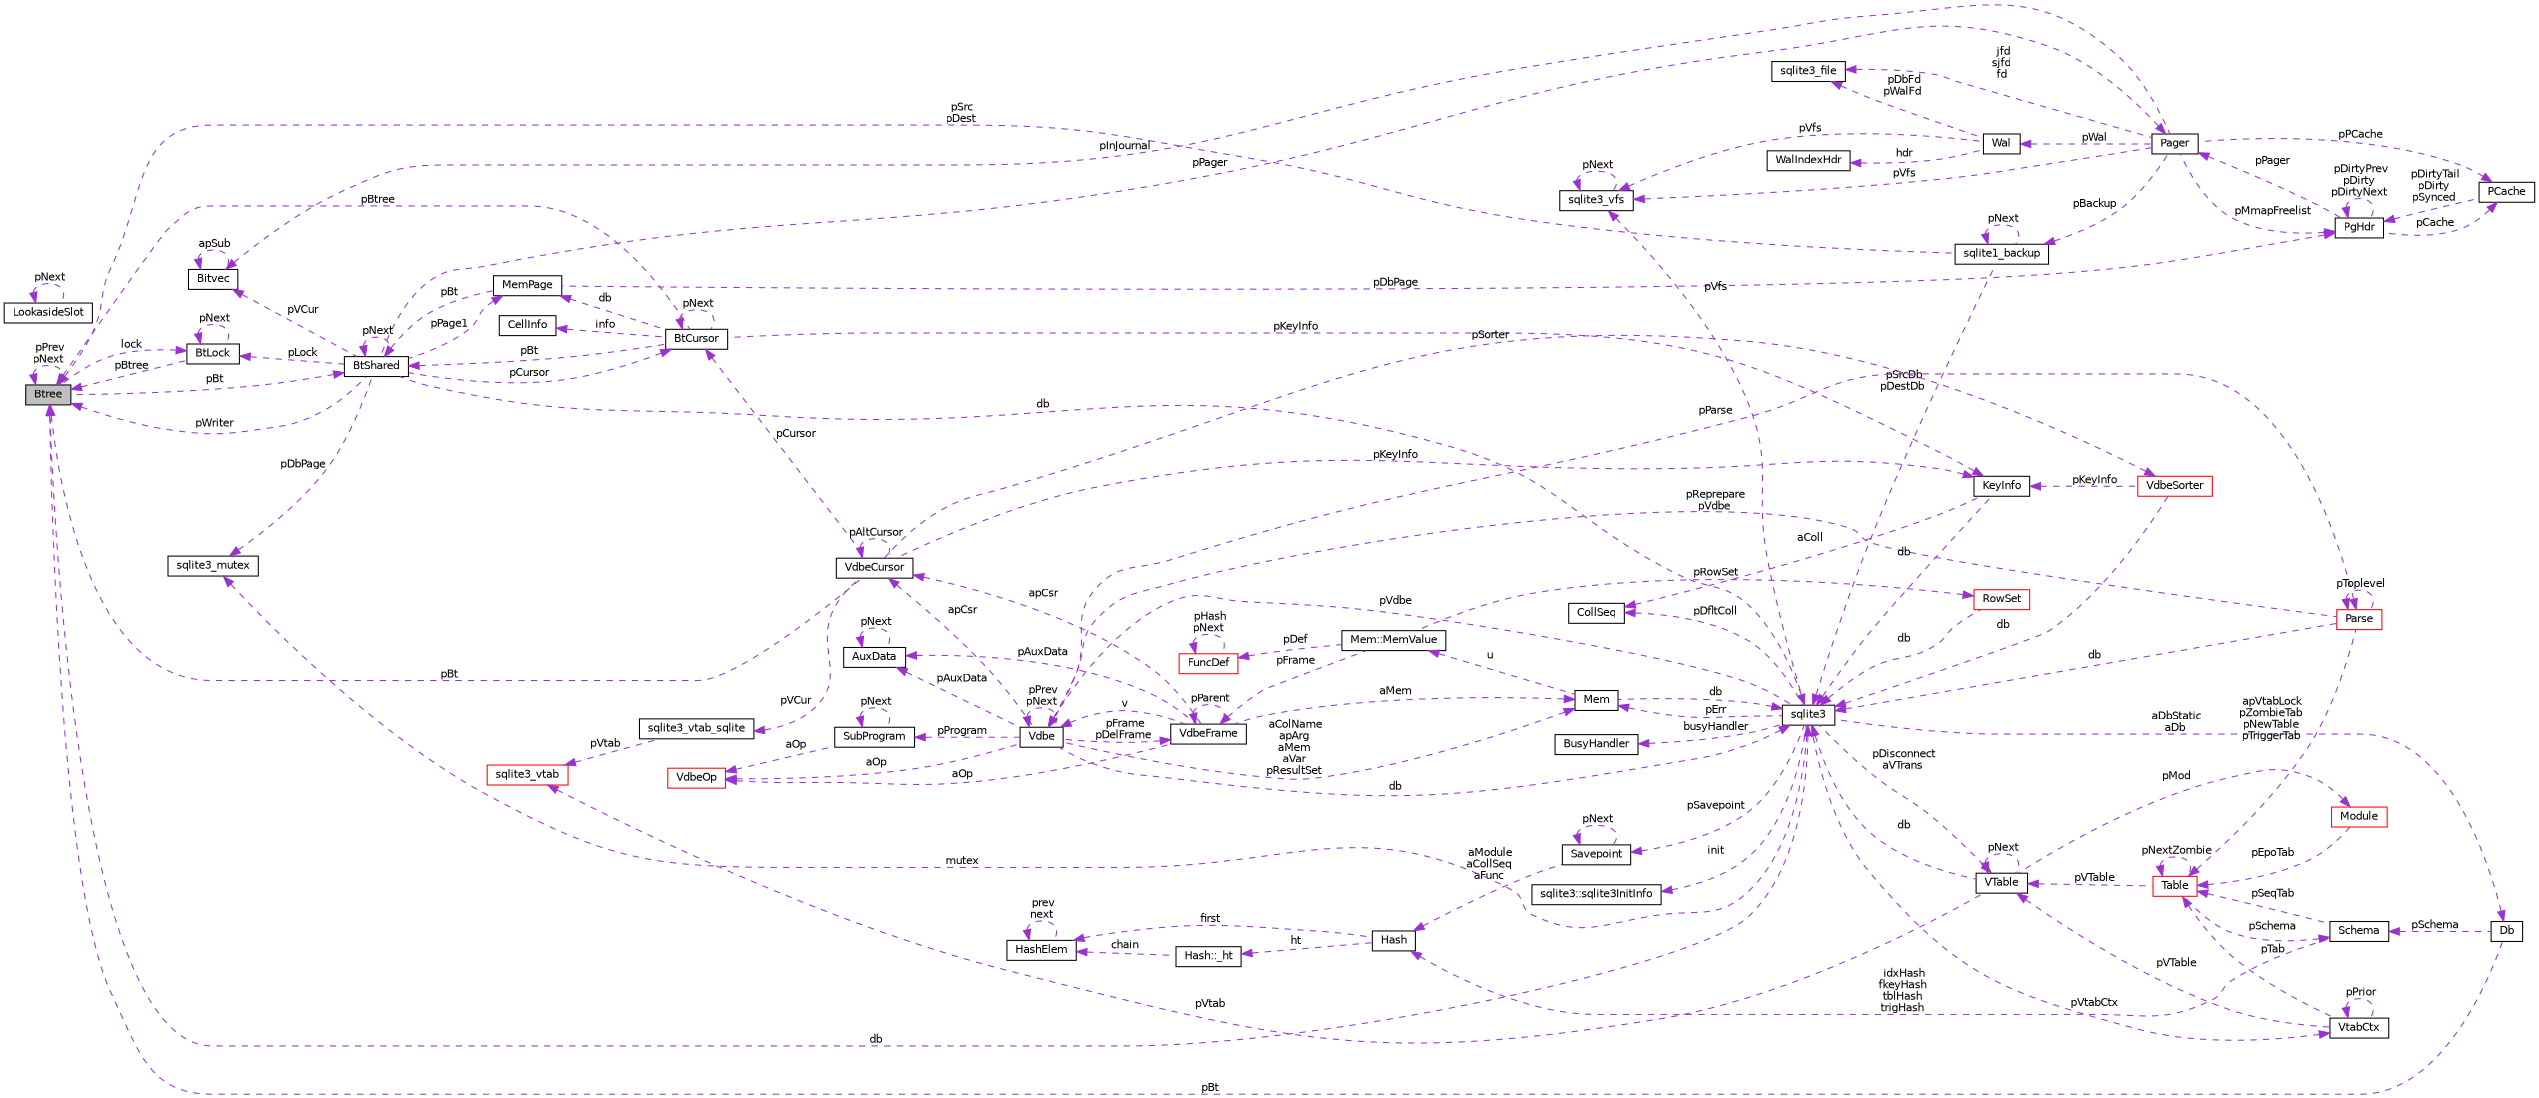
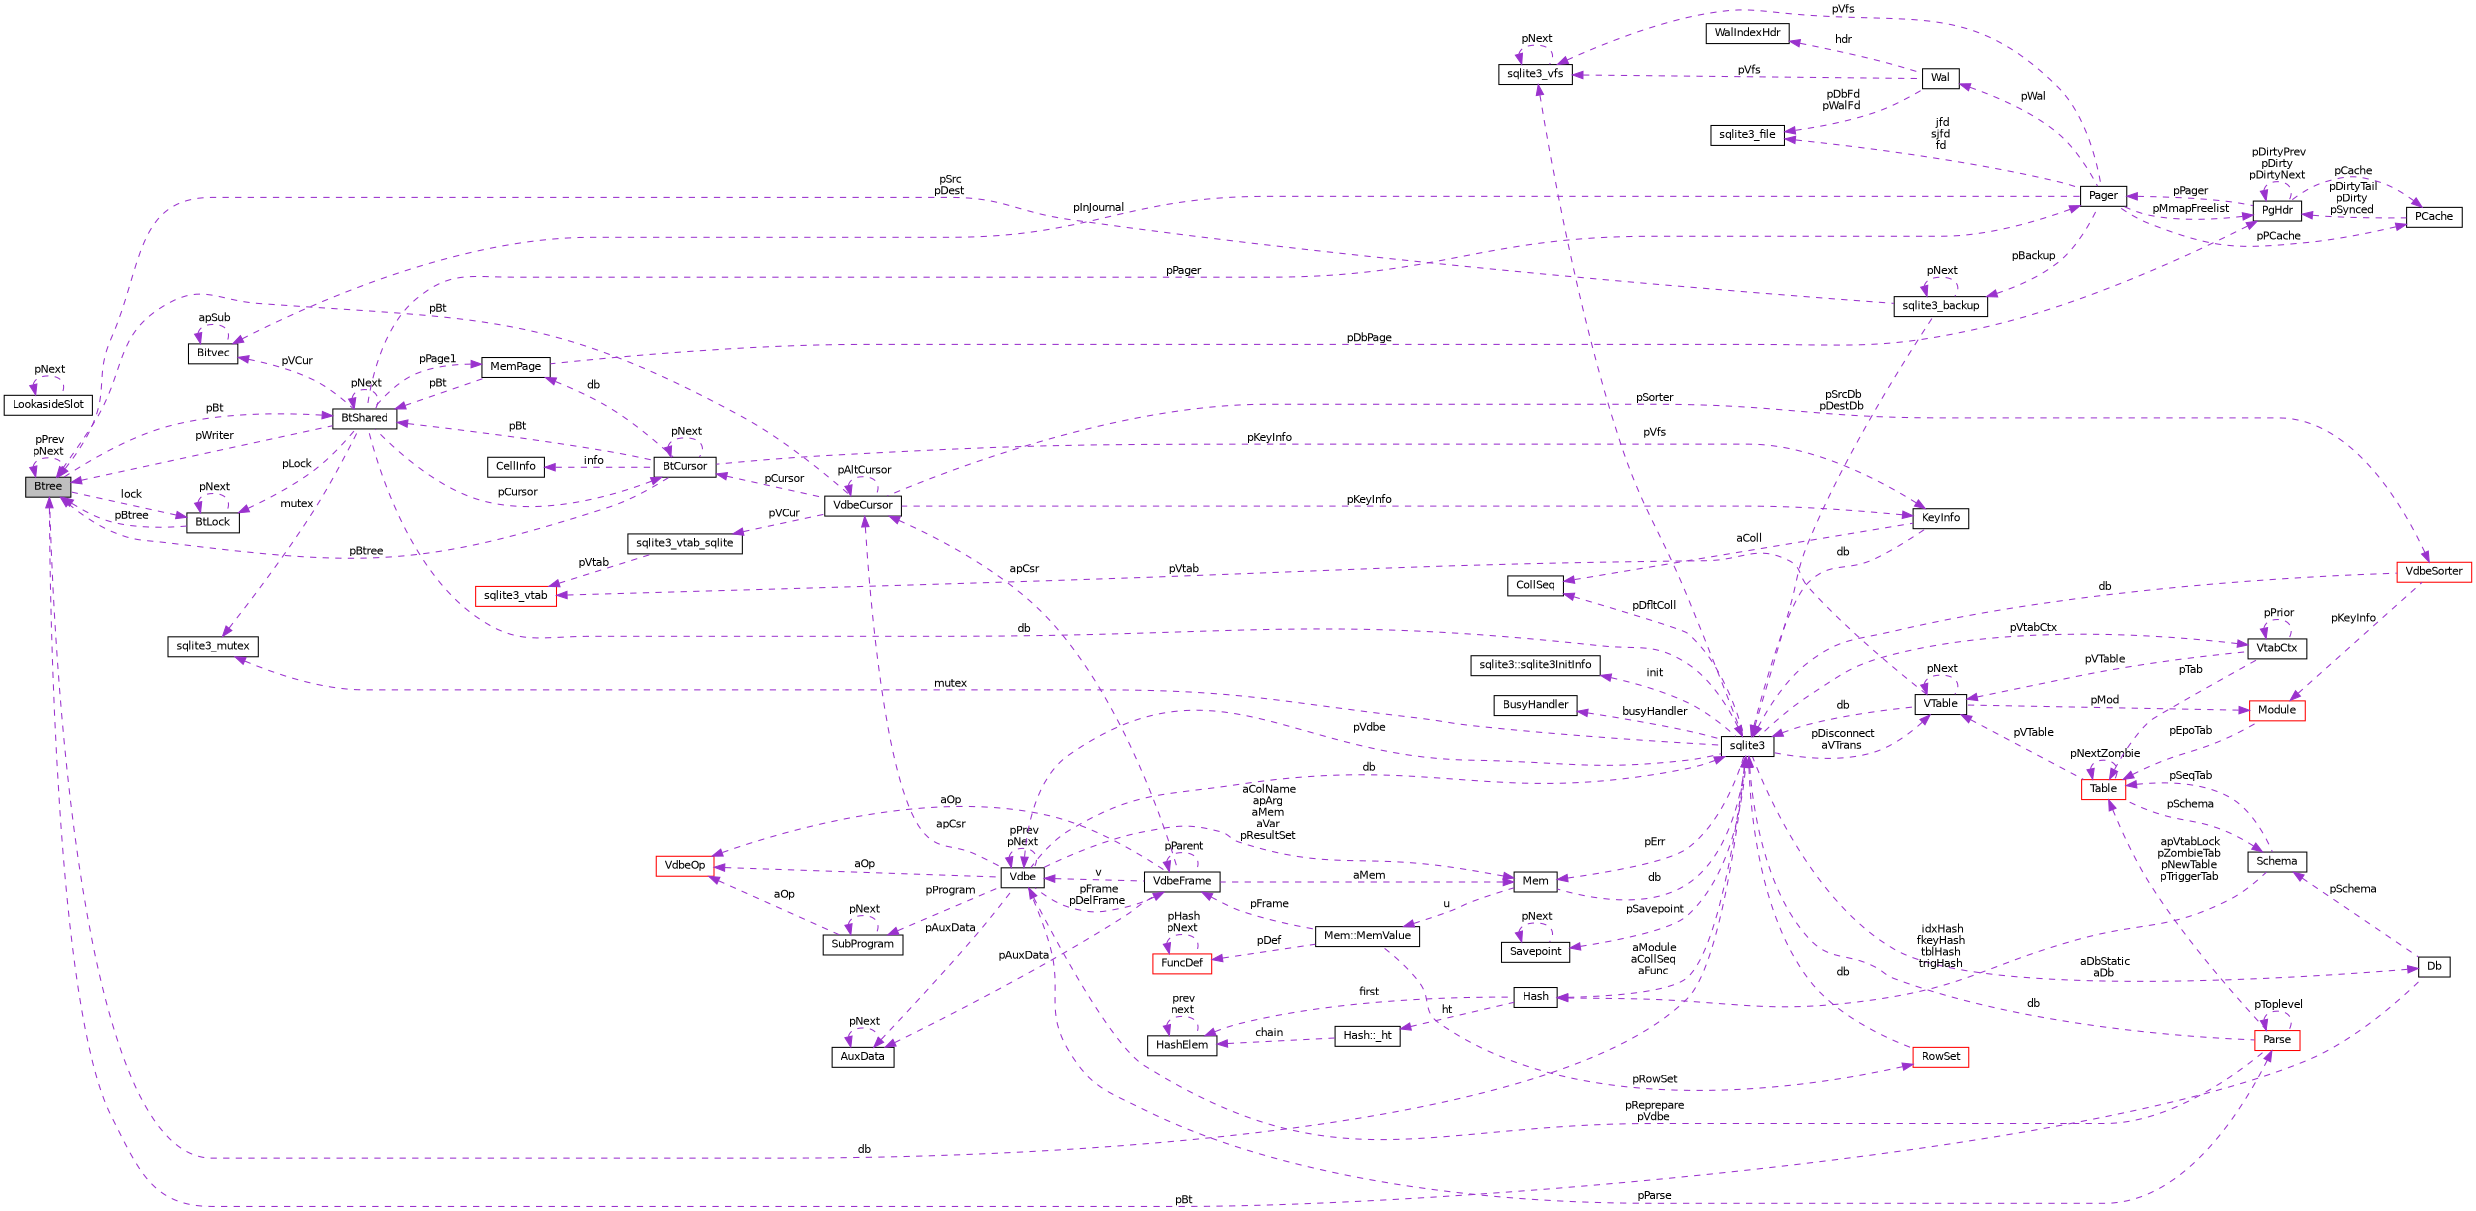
(2002, 254) -> (1941, 307)
(301, 465) -> (296, 505)
(2089, 486) -> (2360, 638)
(1491, 892) -> (1702, 954)
